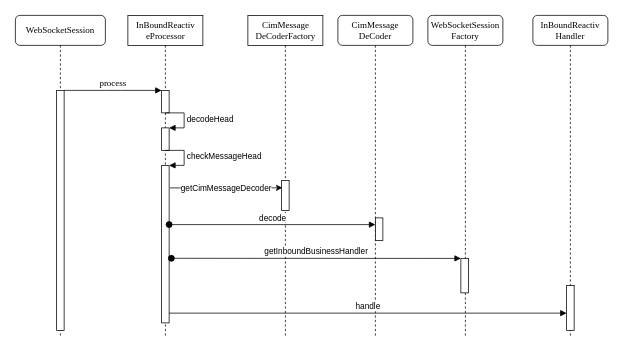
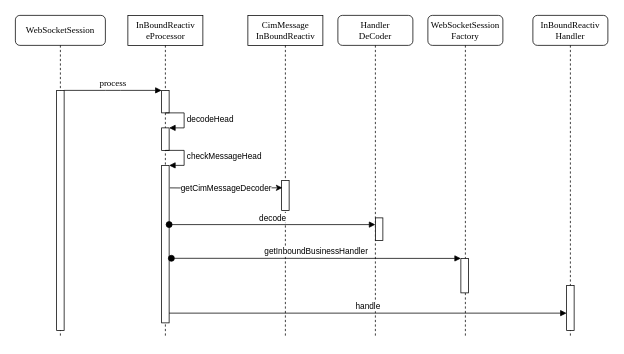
(286, 30) -> (286, 30)
(375, 30) -> (375, 30)
